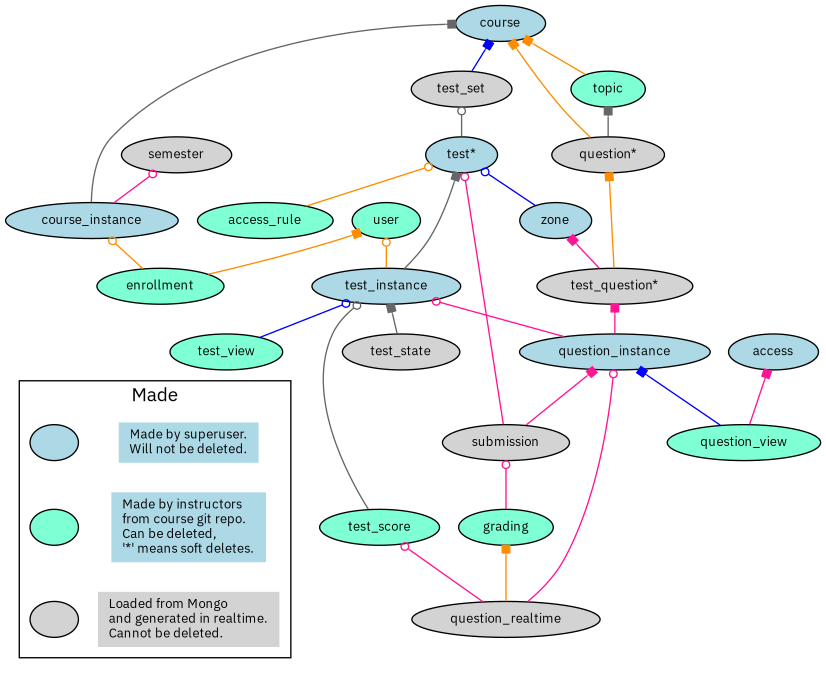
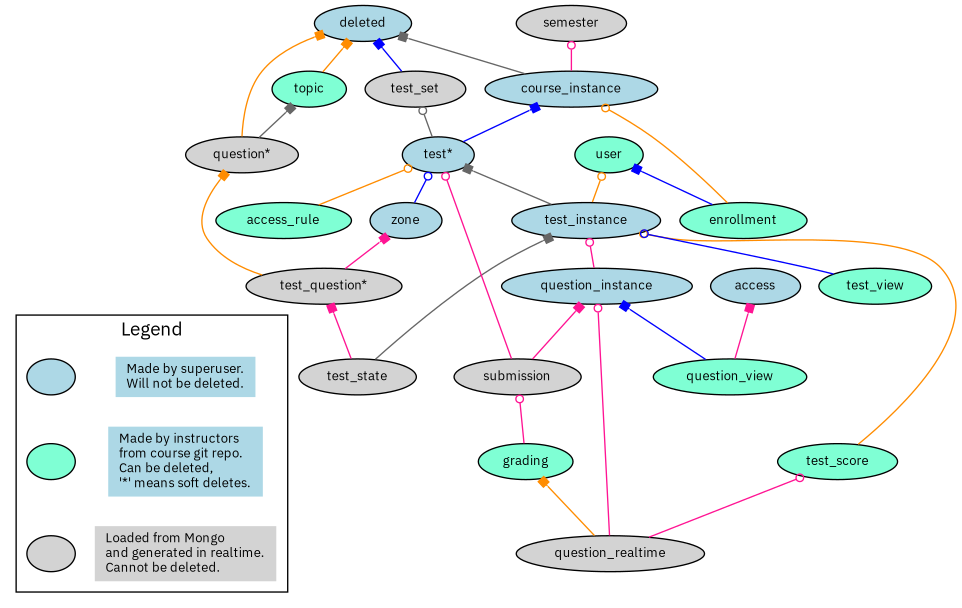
(501, 23) -> (363, 23)
none -> (496, 126)
(280, 256) -> (677, 188)
(615, 324) -> (343, 336)
(155, 396) -> (152, 331)
(326, 408) -> (904, 250)
